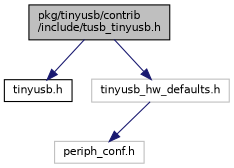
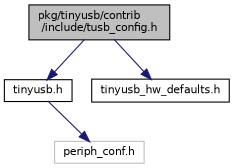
(99, 22) -> (99, 22)
(160, 91) -> (160, 91)
(134, 118) -> (65, 117)
